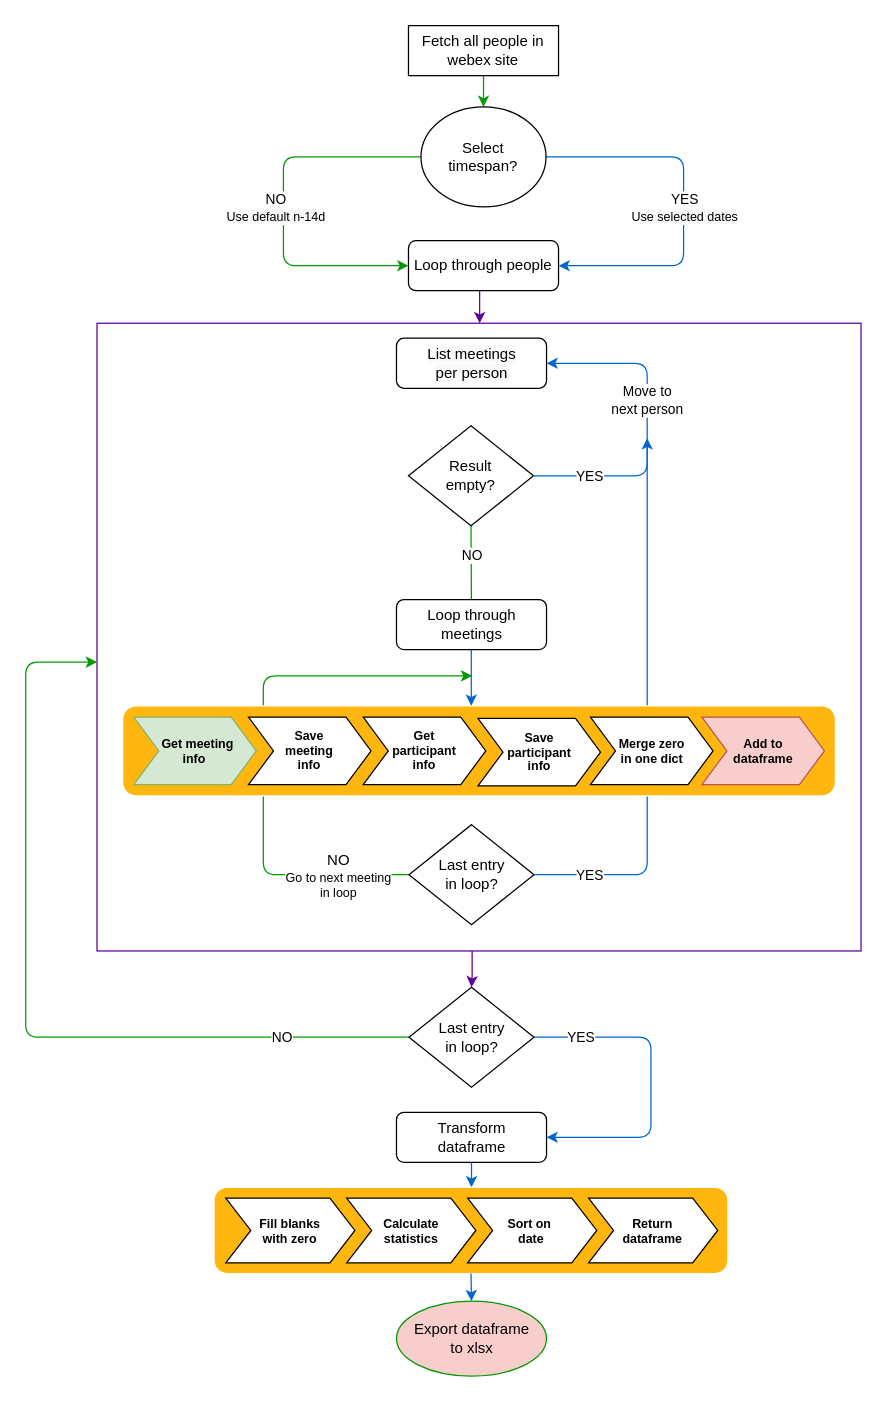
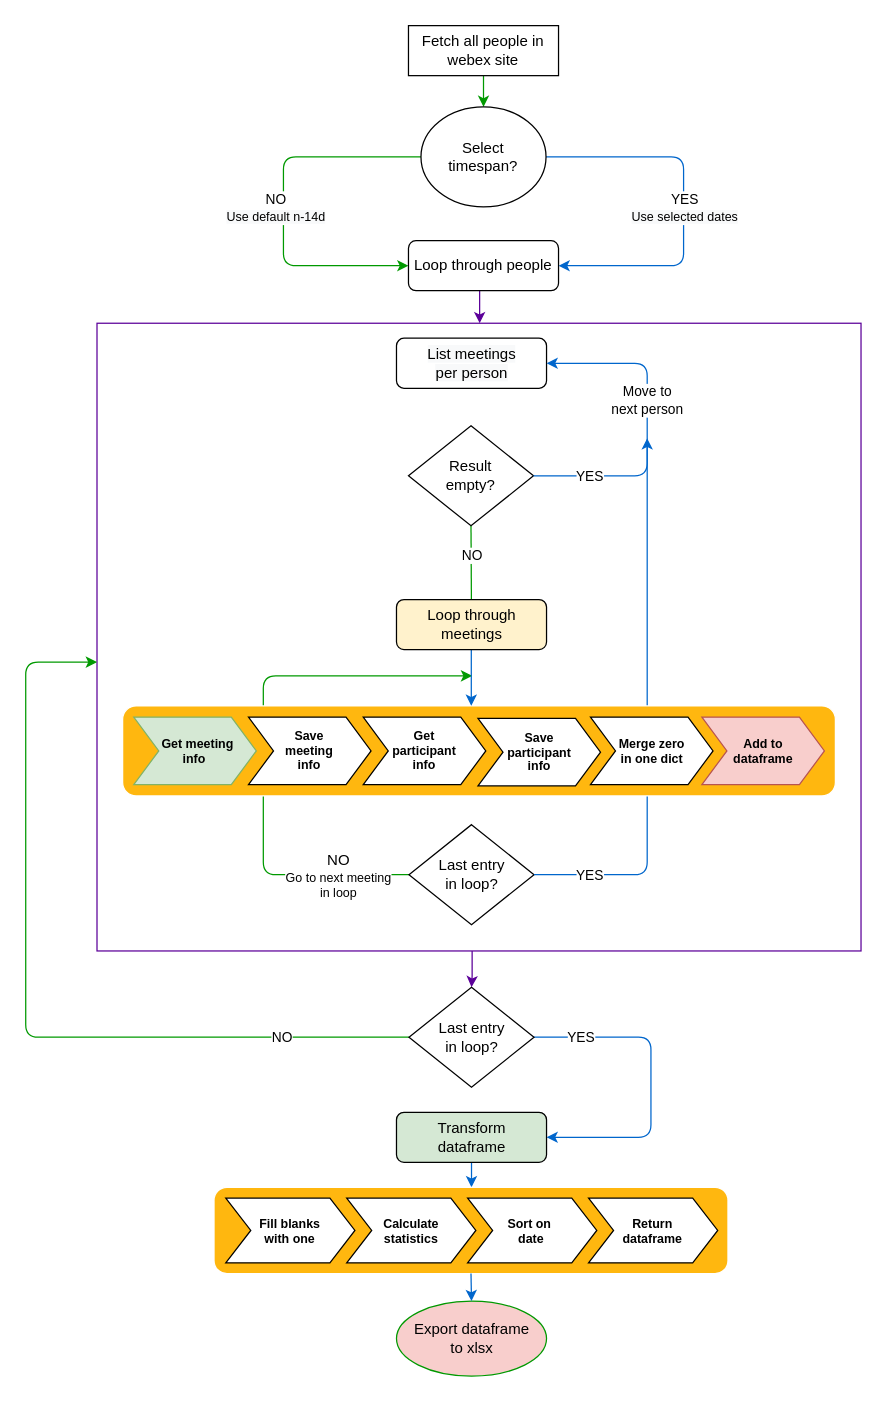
(471, 624) -> (471, 624)
(471, 1137) -> (471, 1137)
(290, 1231) -> (290, 1231)
